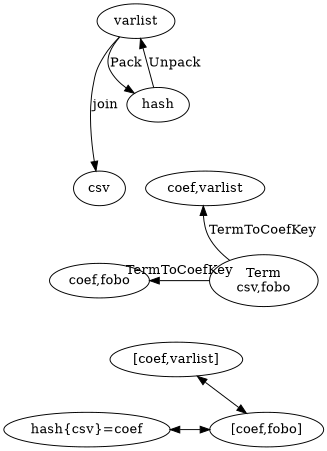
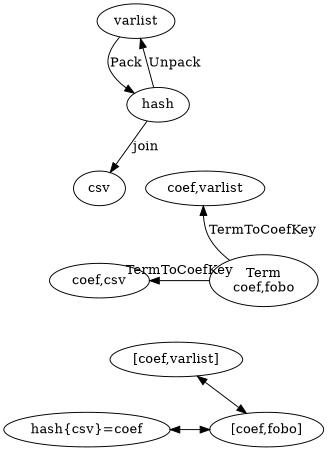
(92, 96) -> (132, 143)
(99, 281) -> (99, 281)
(264, 281) -> (264, 281)
